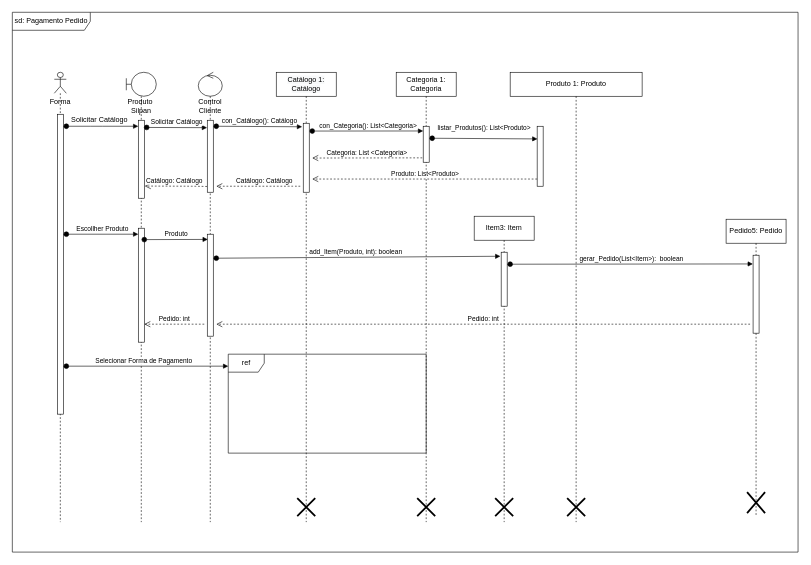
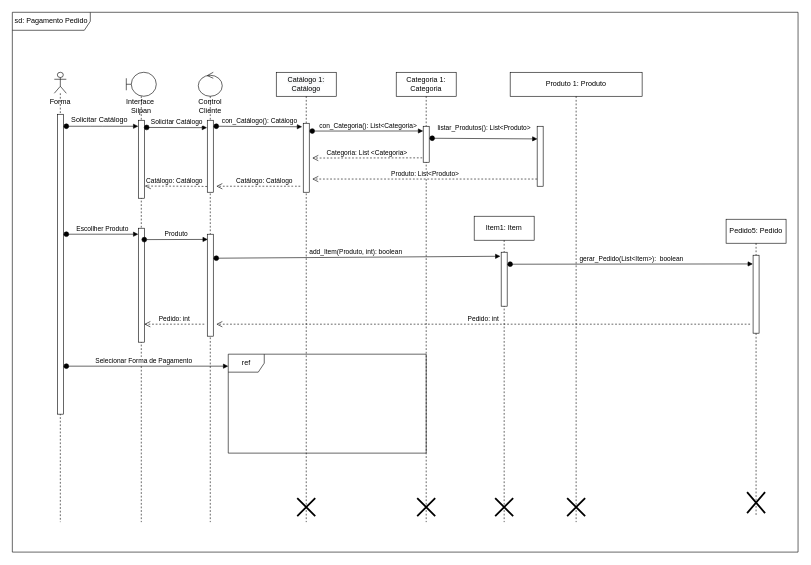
(141, 107) -> (141, 111)
(504, 228) -> (504, 228)
